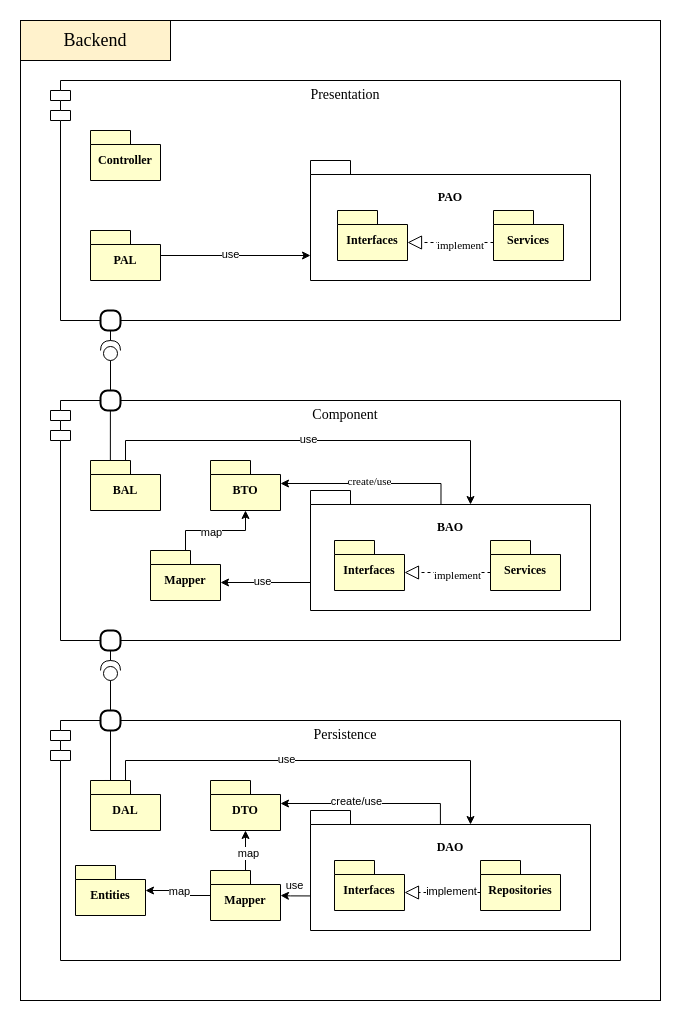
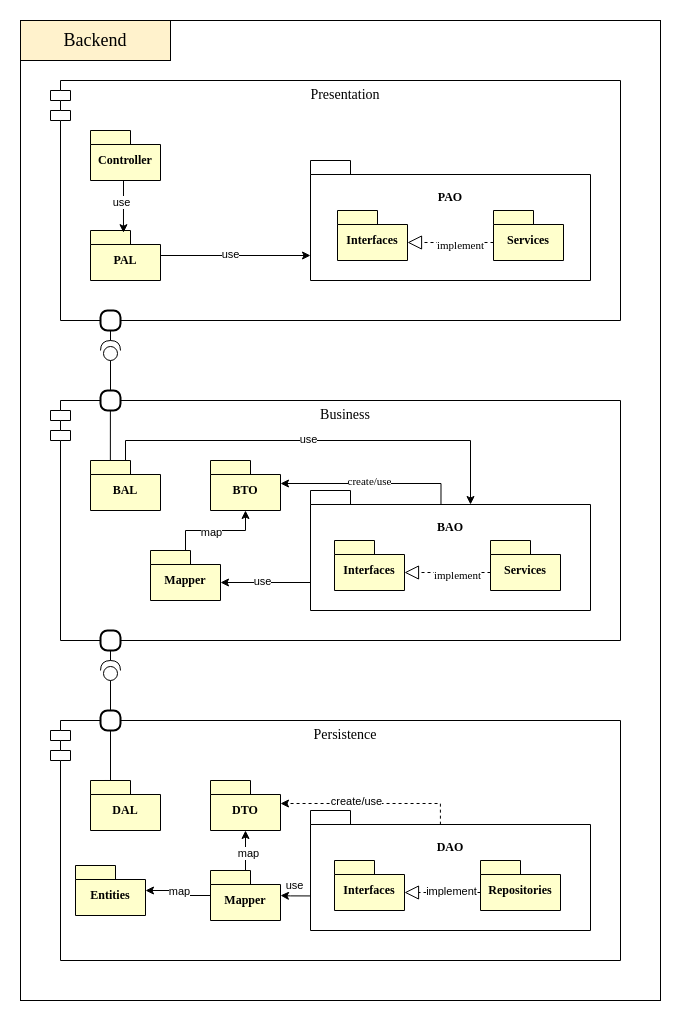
none -> (123, 203)
(346, 415) -> (346, 415)
(317, 761) -> none
(421, 804) -> (421, 804)
